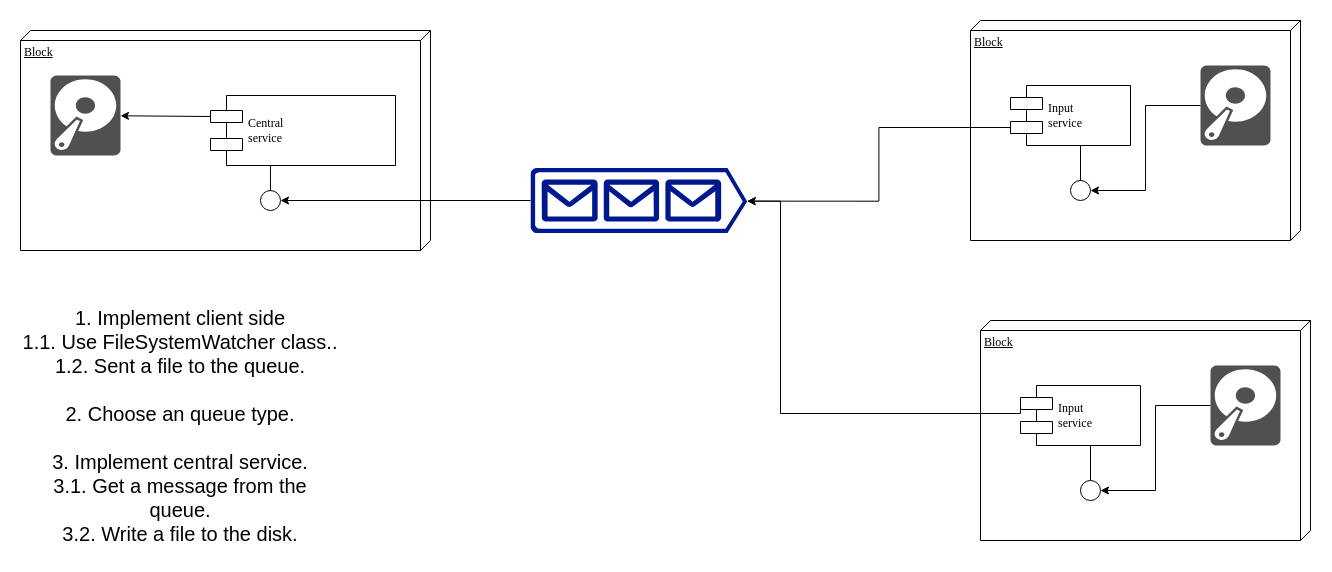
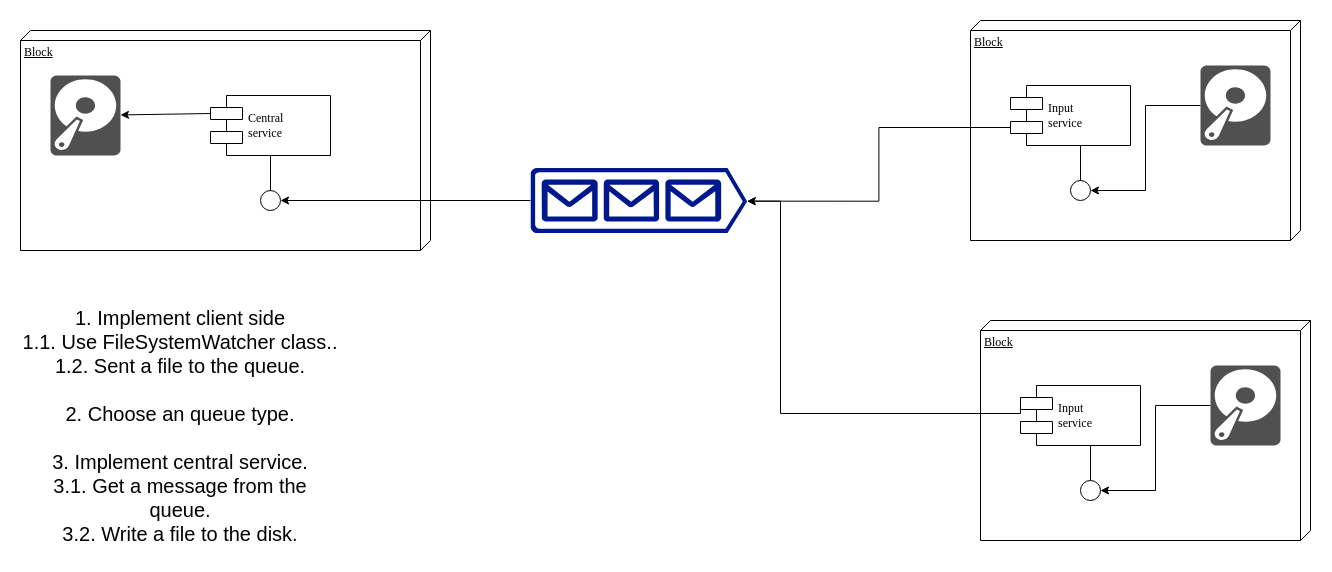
(303, 131) -> (271, 126)
